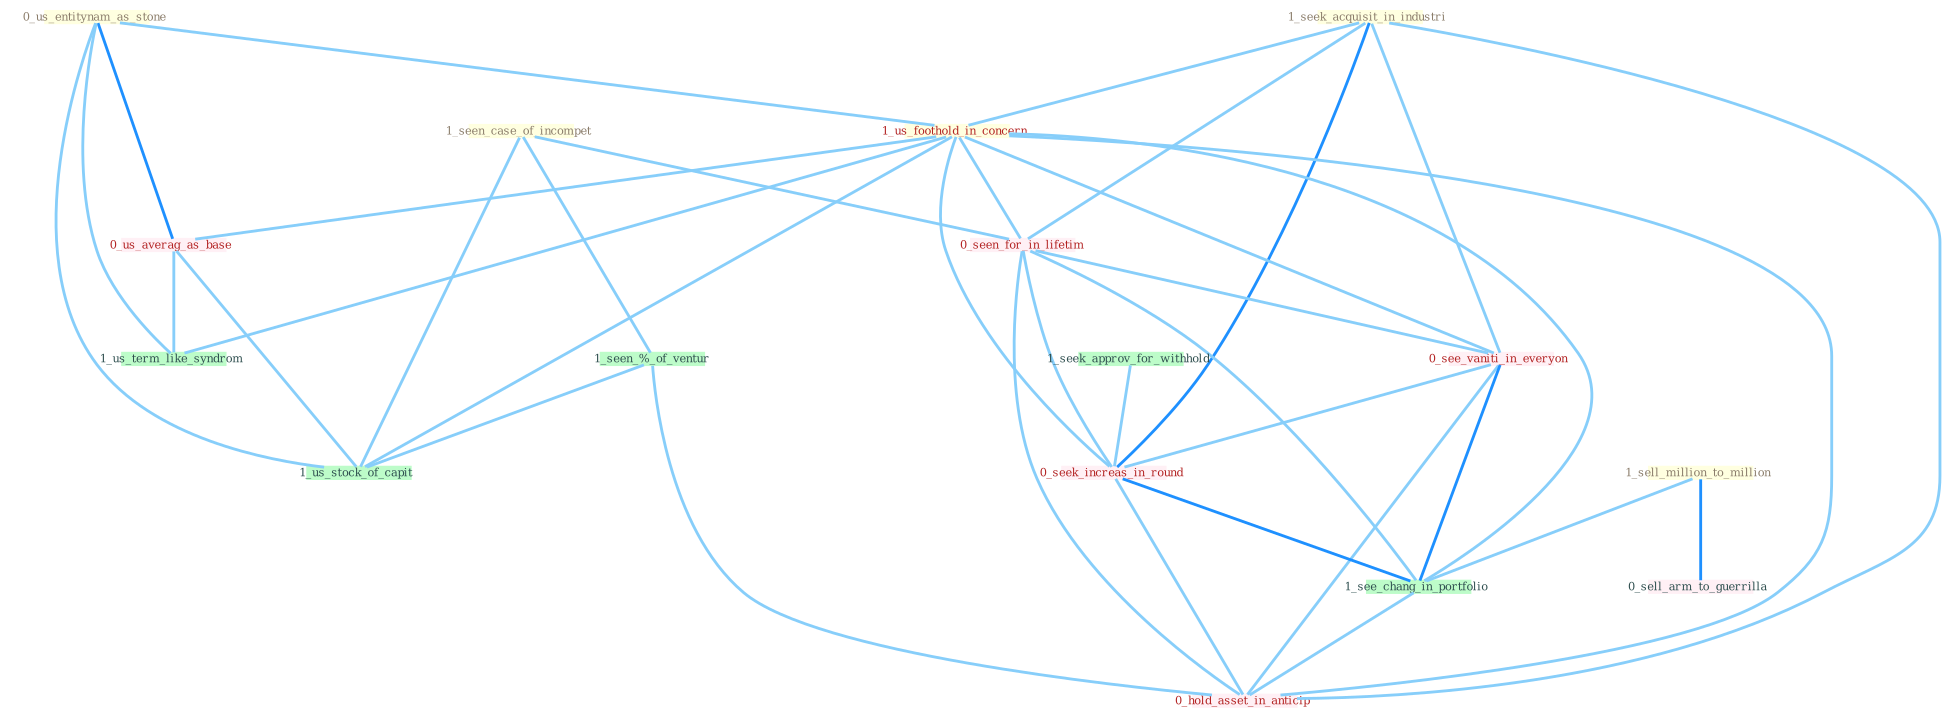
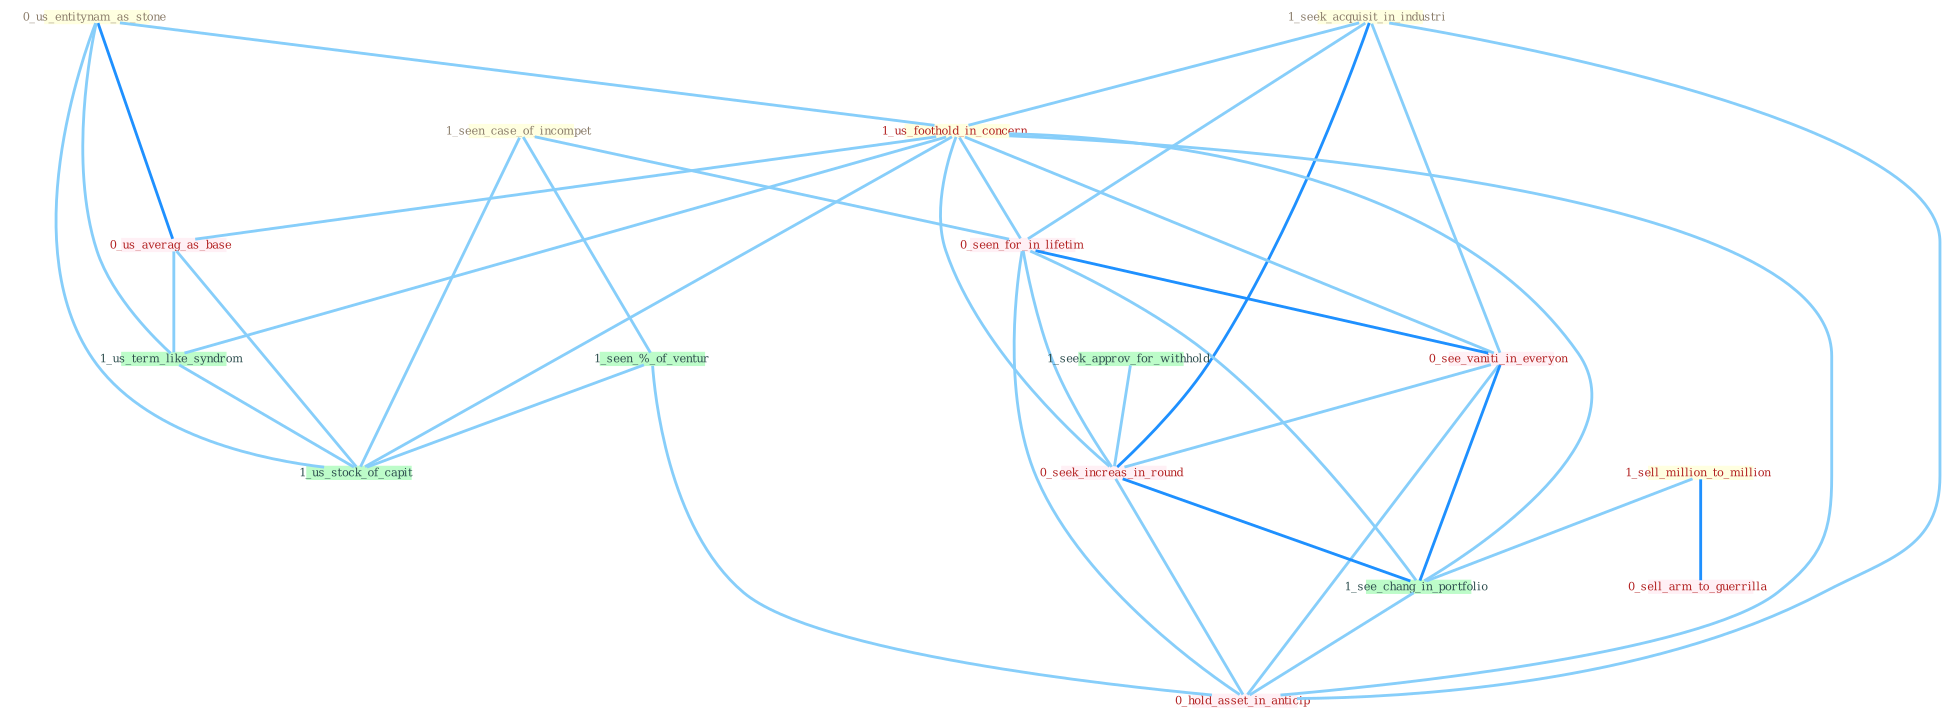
(1273, 304) -> (1273, 304)
none -> (267, 416)
(1701, 473) -> (1701, 473)
(1701, 587) -> (1701, 587)
